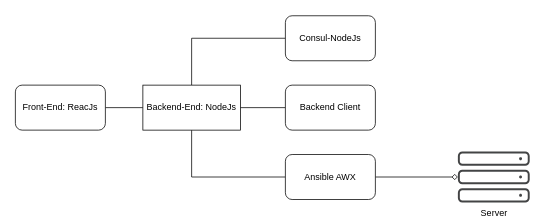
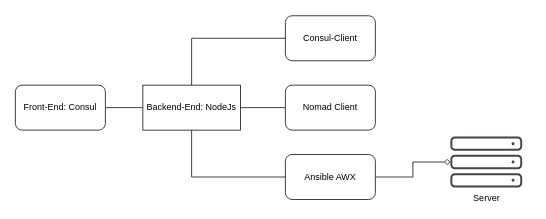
(330, 39) -> (330, 39)
(60, 108) -> (60, 108)
(330, 108) -> (330, 108)
(494, 177) -> (486, 162)
